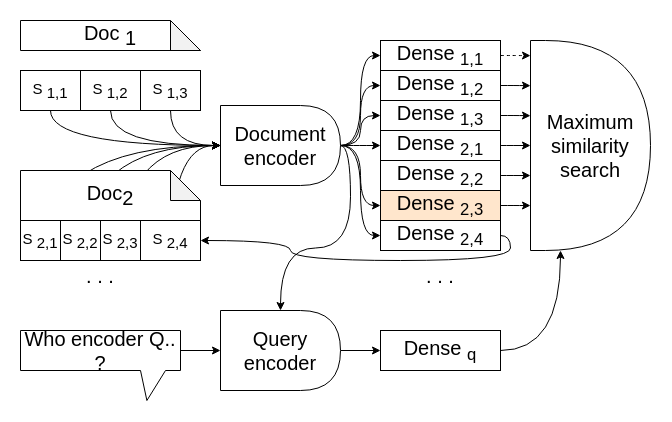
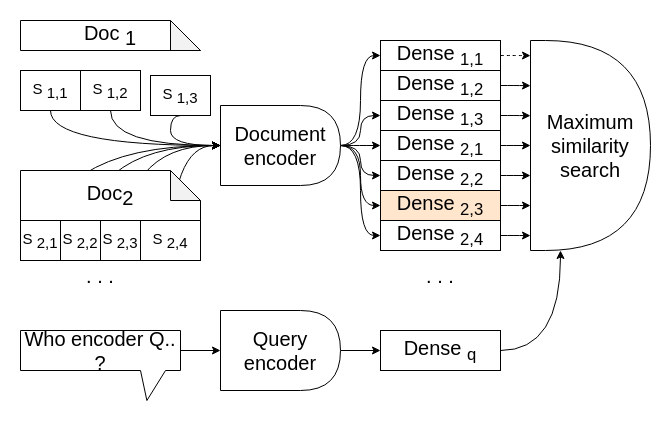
(171, 91) -> (181, 96)
(364, 92) -> none
(337, 241) -> (361, 165)
(364, 260) -> (513, 236)
